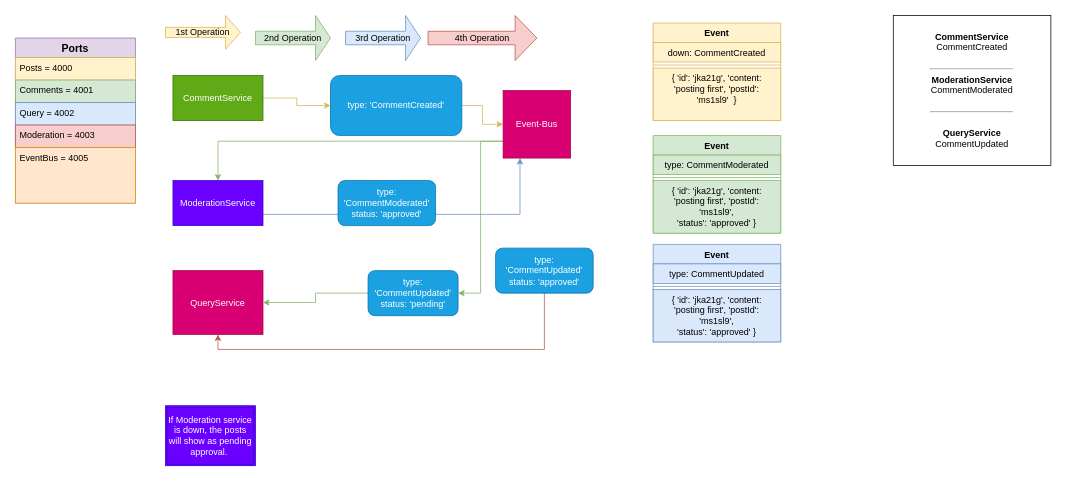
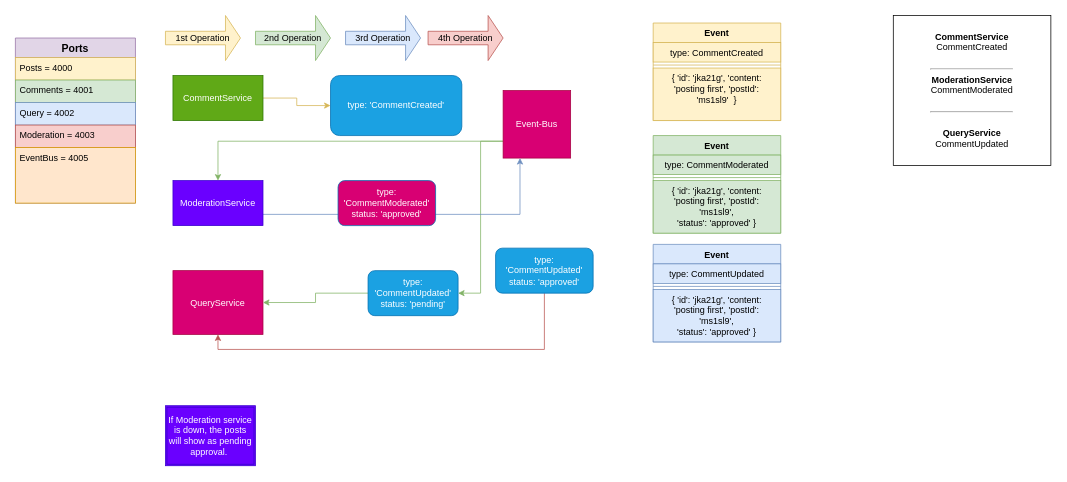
(203, 32) -> (203, 38)
(482, 38) -> (465, 38)
(717, 53) -> (717, 53)
(482, 112) -> none
(387, 203) -> (387, 203)
